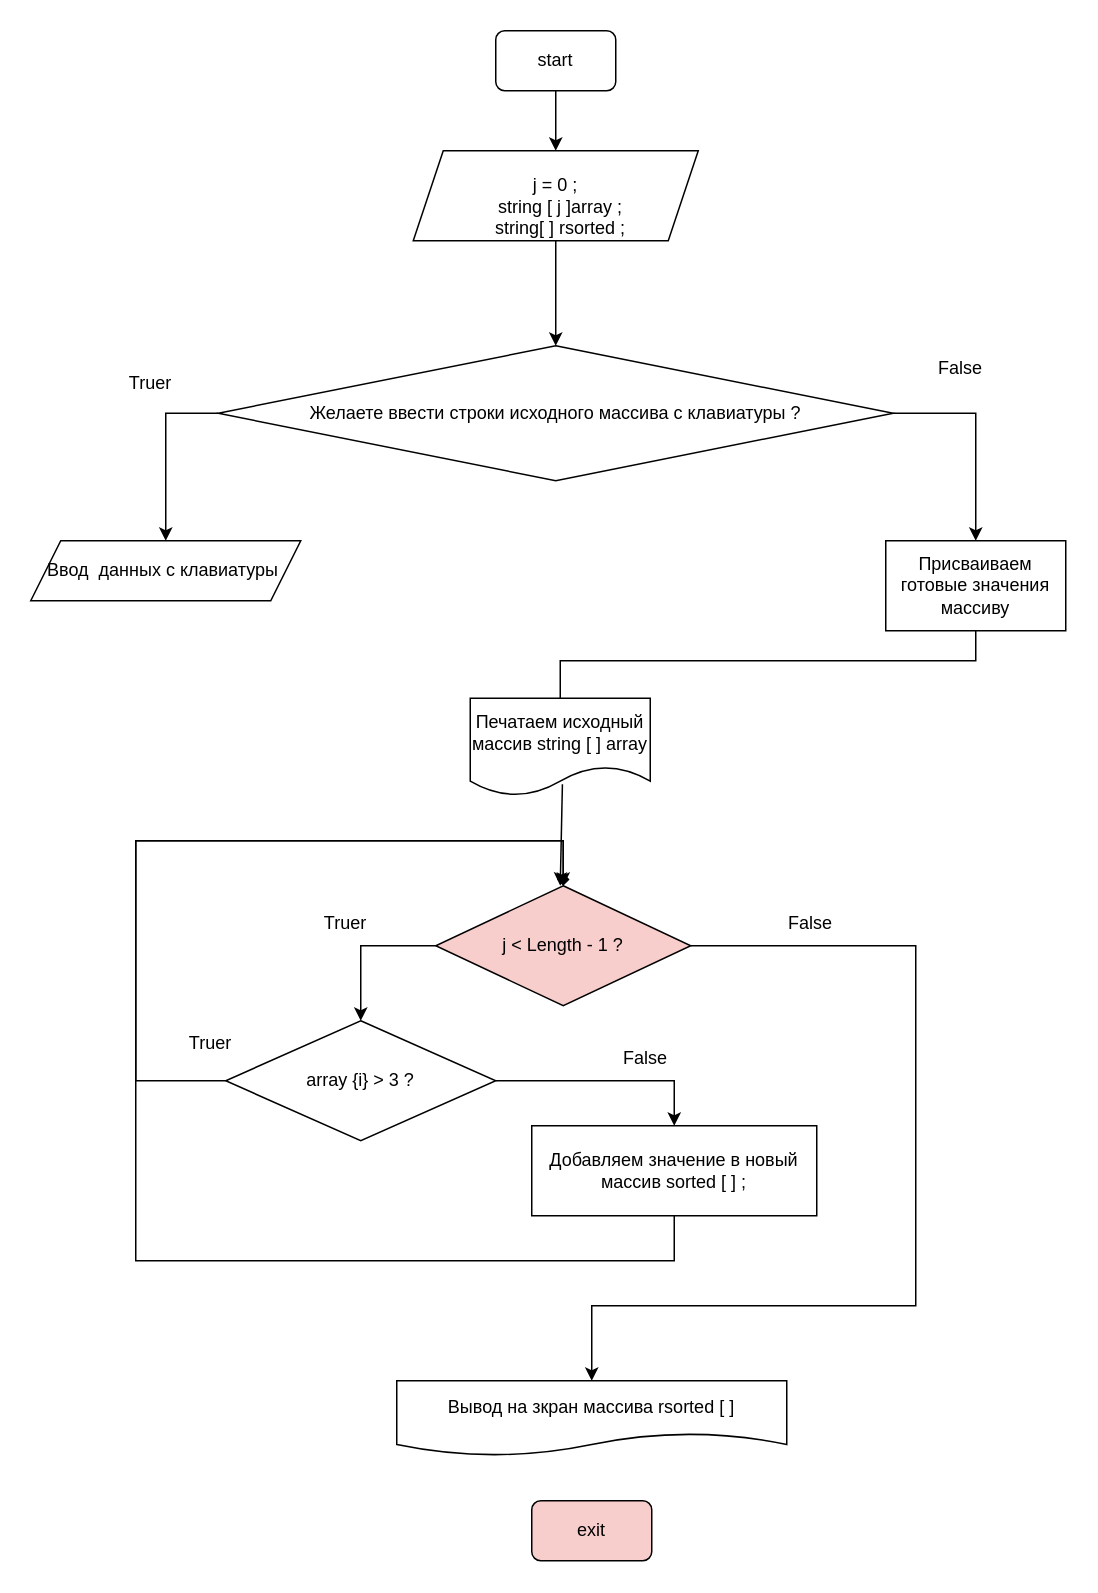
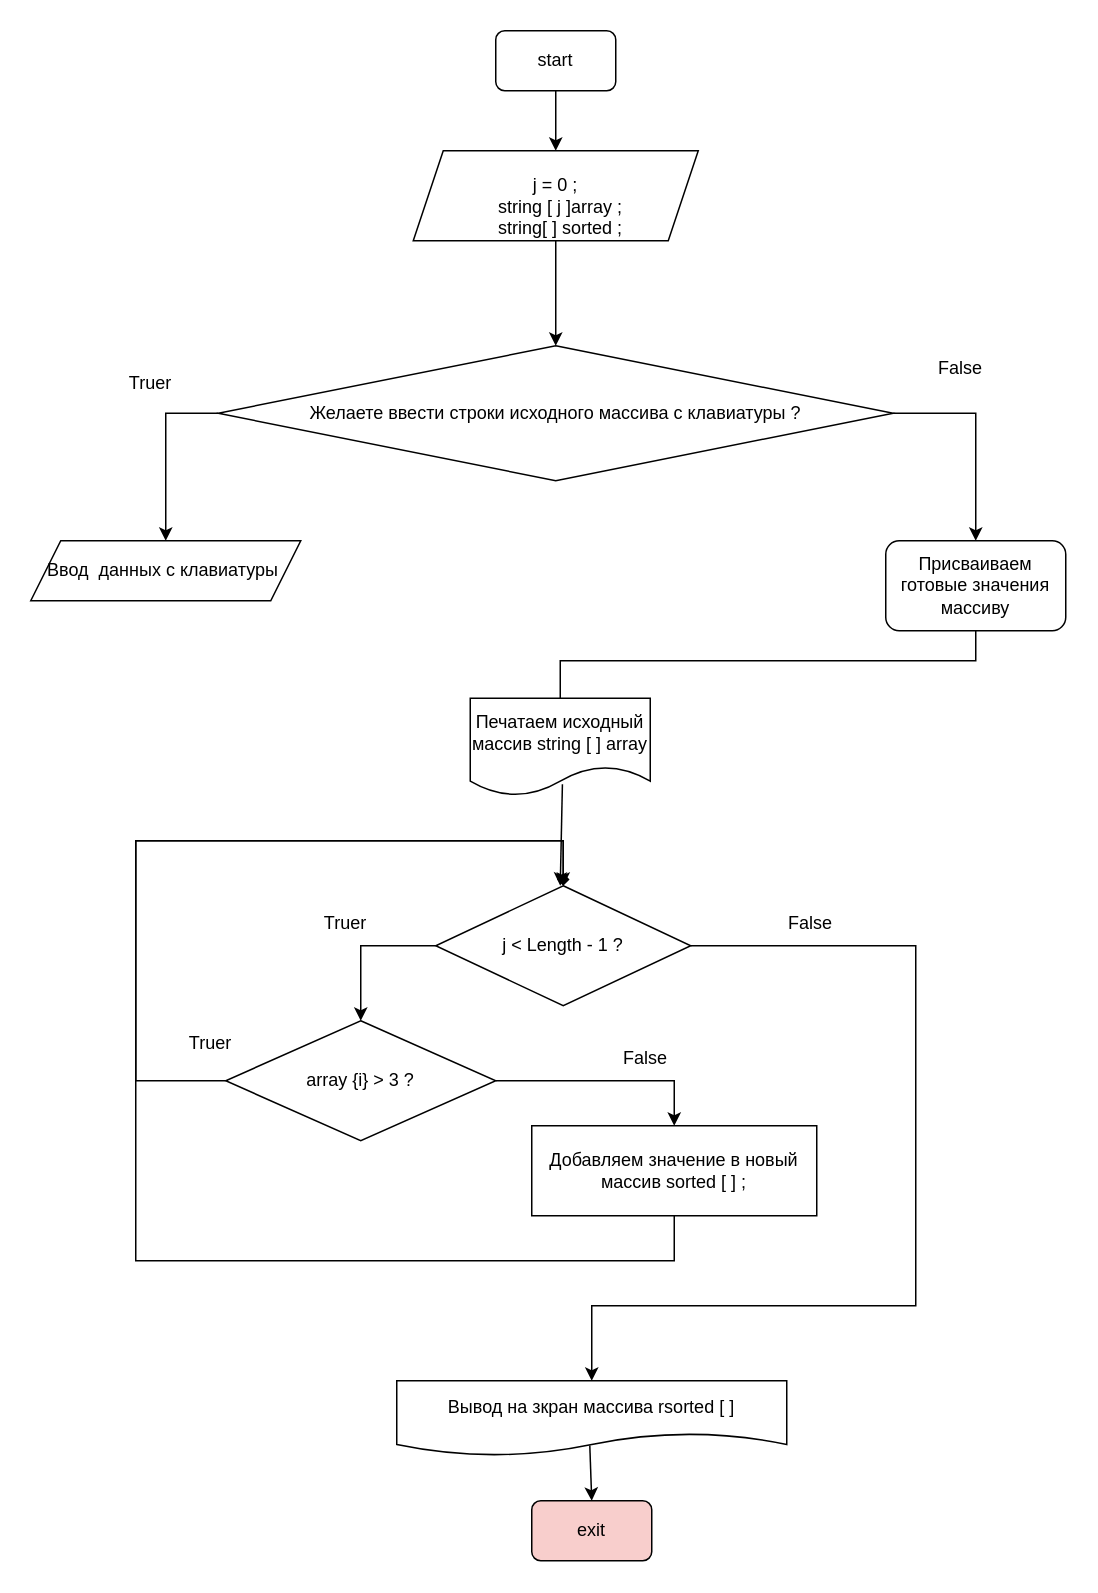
(556, 196) -> (556, 196)
(976, 586) -> (976, 586)
(563, 946) -> (563, 946)
none -> (591, 1468)
